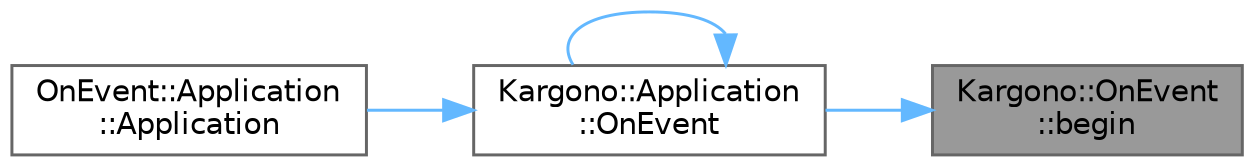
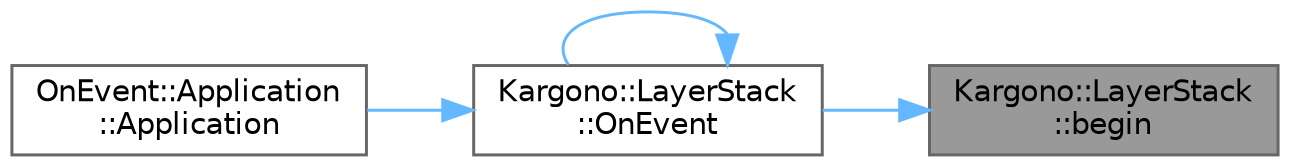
(649, 110) -> (648, 110)
(1087, 110) -> (1104, 110)
